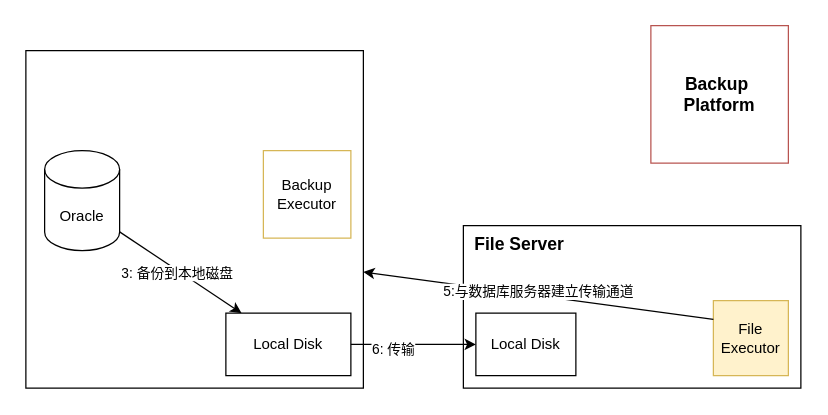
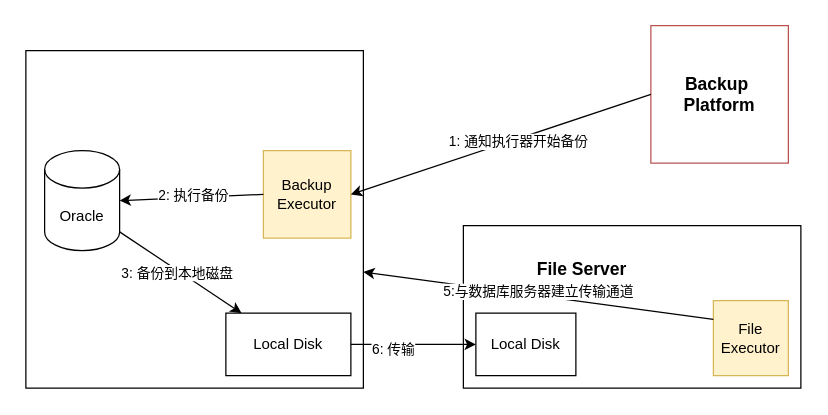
none -> (504, 143)
(307, 194) -> (307, 194)
none -> (196, 197)
(519, 244) -> (582, 269)
